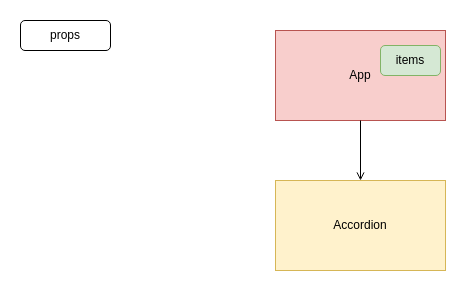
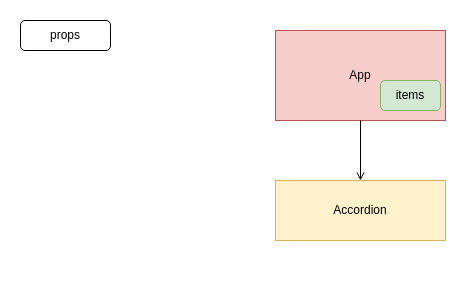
(411, 61) -> (411, 96)
(361, 226) -> (361, 211)
